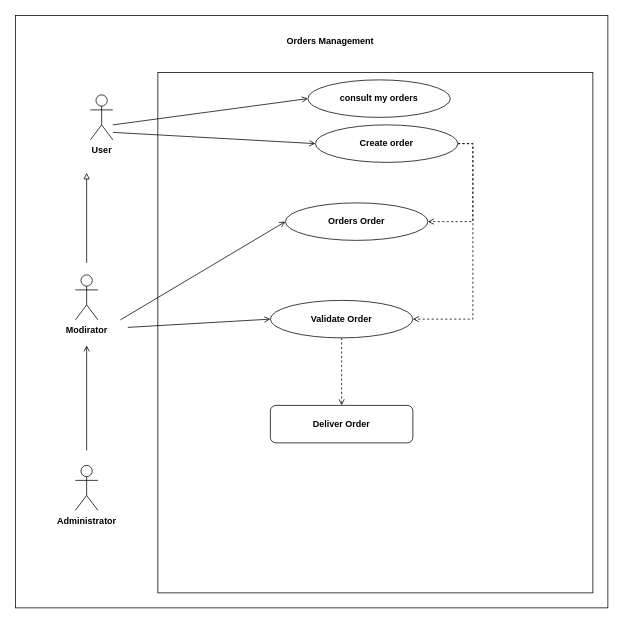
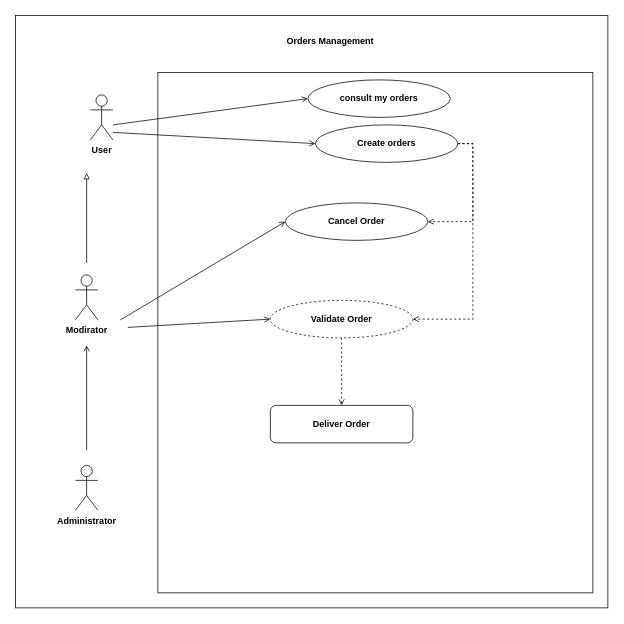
(387, 144) -> (387, 144)
(357, 222) -> (357, 222)
(342, 319) -> (342, 319)
